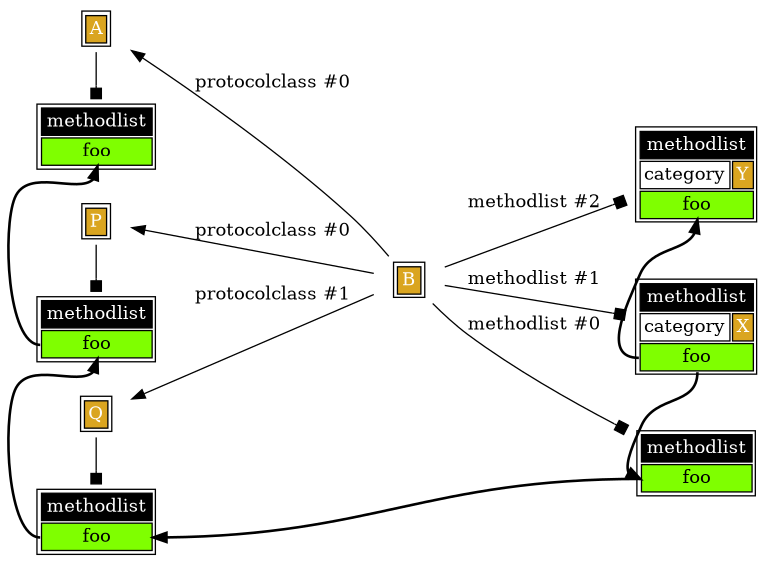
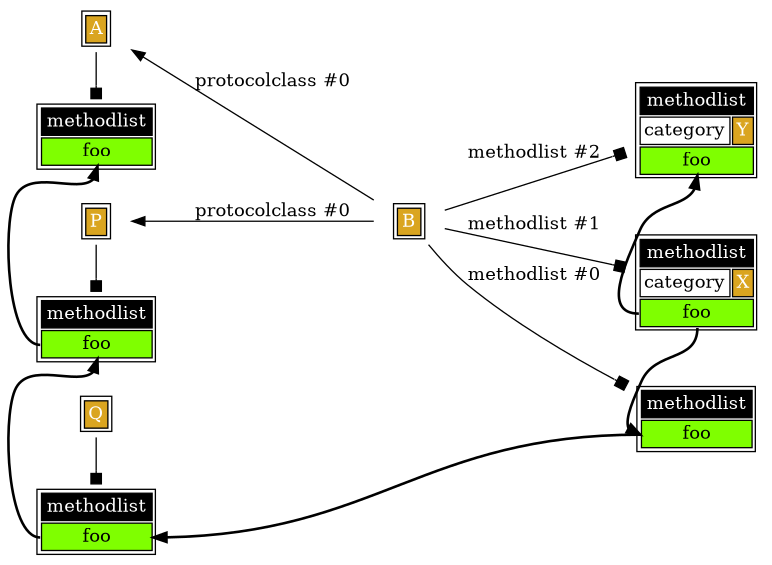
(259, 344) -> none
